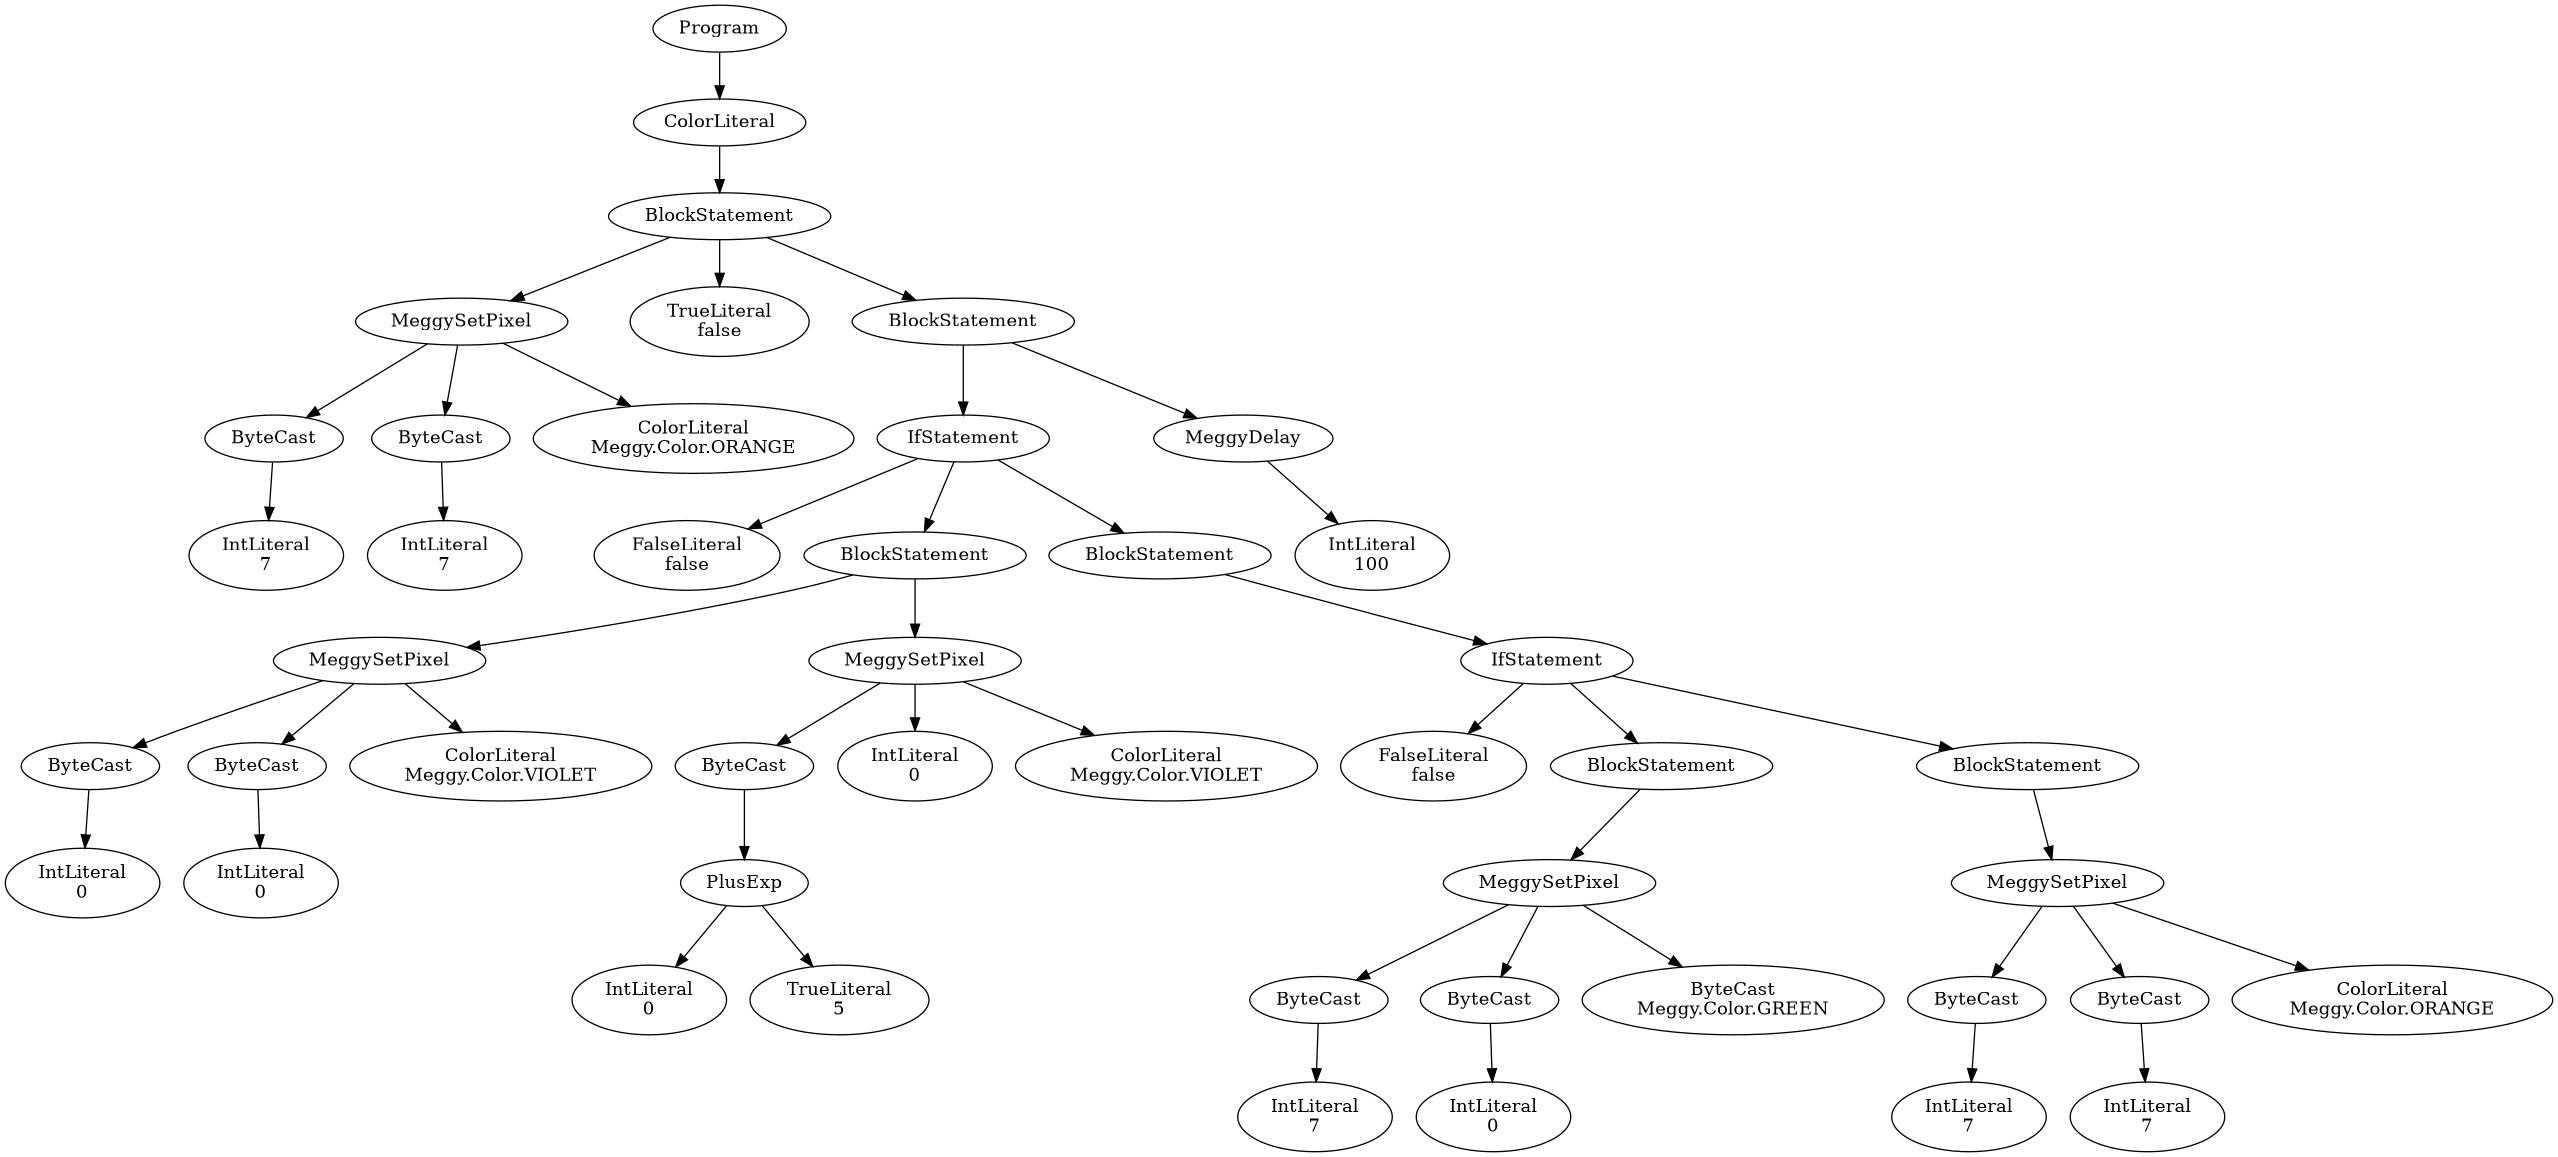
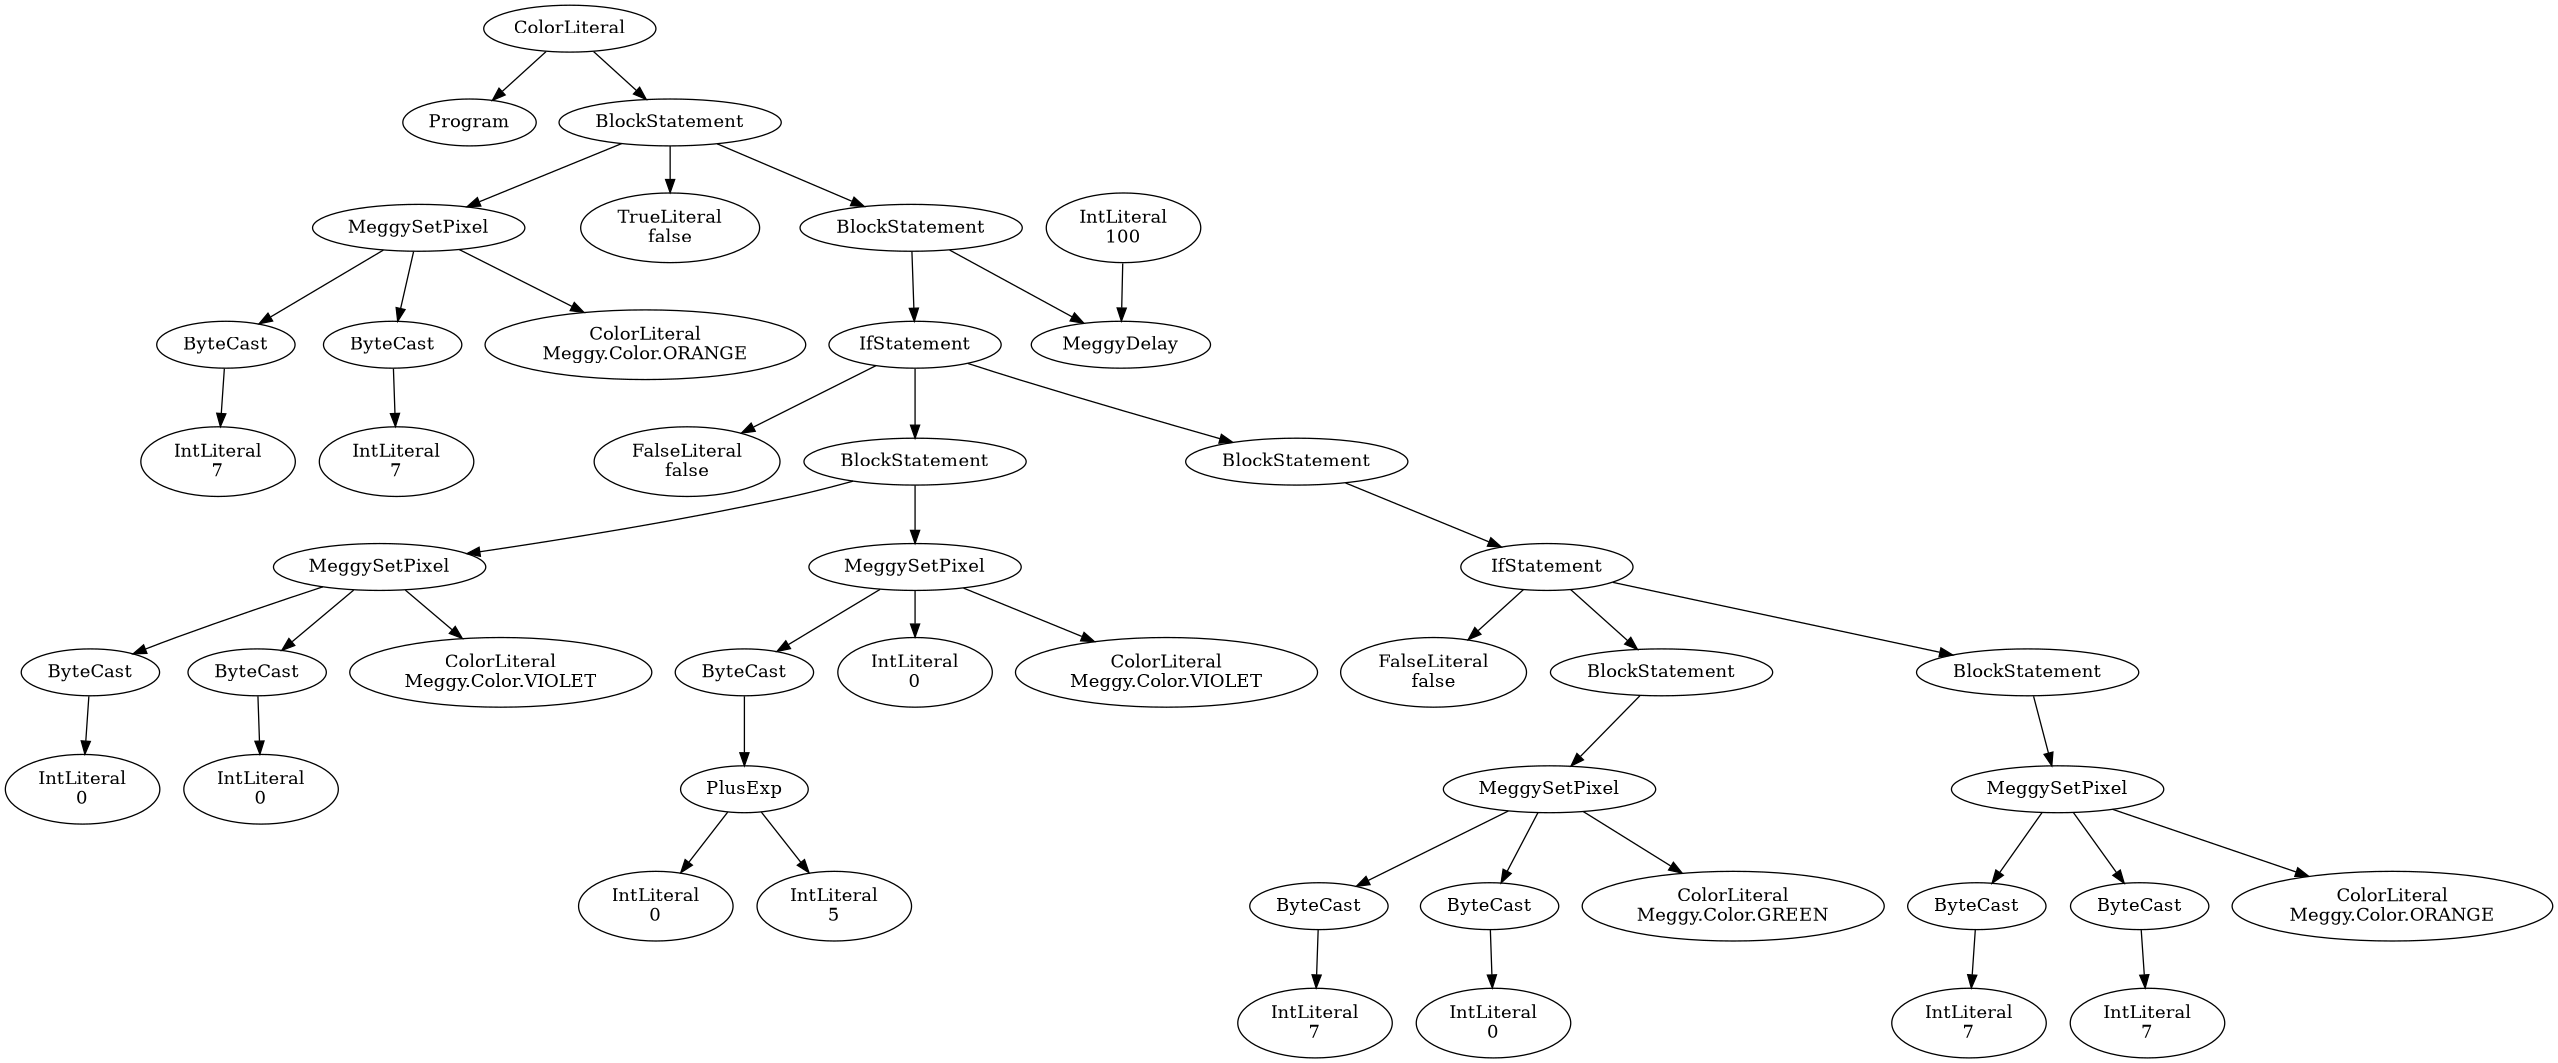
(720, 69) -> (524, 71)
(1298, 488) -> (1122, 286)
(840, 1000) -> (834, 906)
(1733, 1000) -> (1733, 906)
